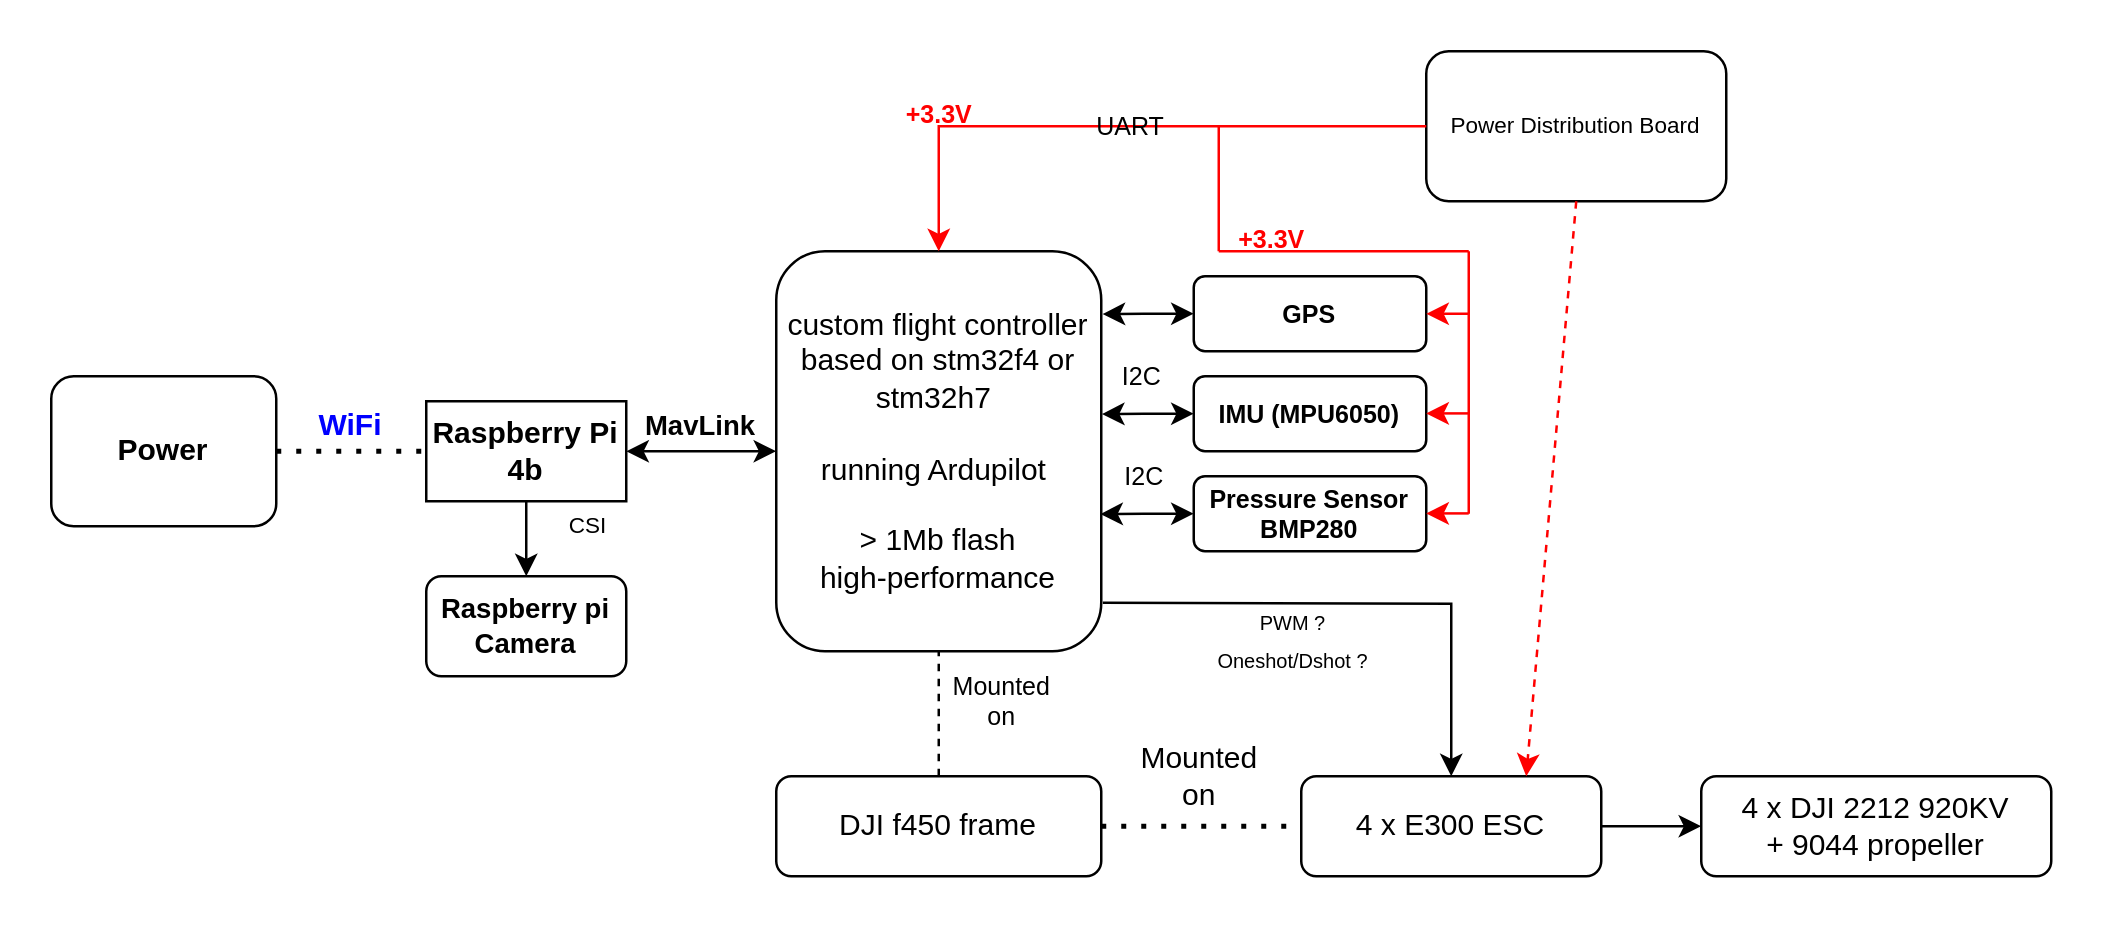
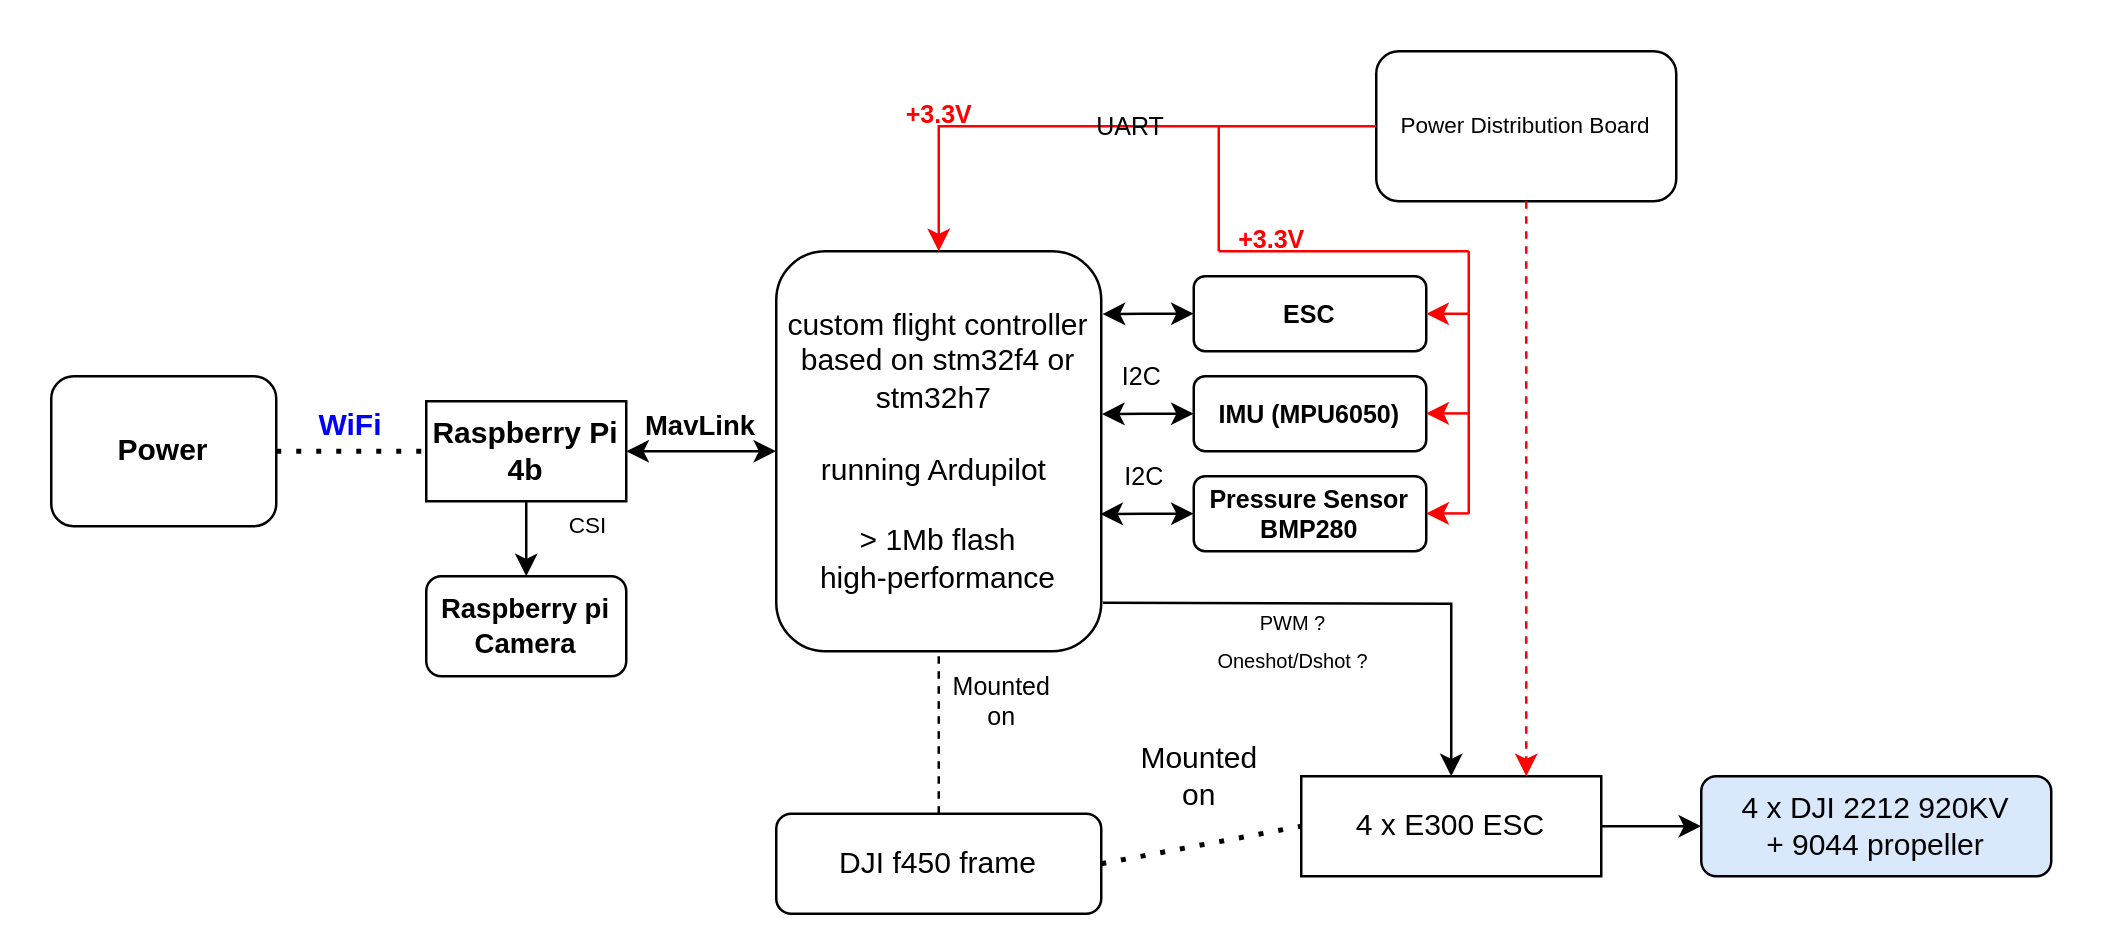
(1576, 126) -> (1526, 126)
(1310, 314) -> (1310, 314)
(939, 826) -> (939, 864)
(1451, 826) -> (1451, 826)
(1876, 826) -> (1876, 826)
